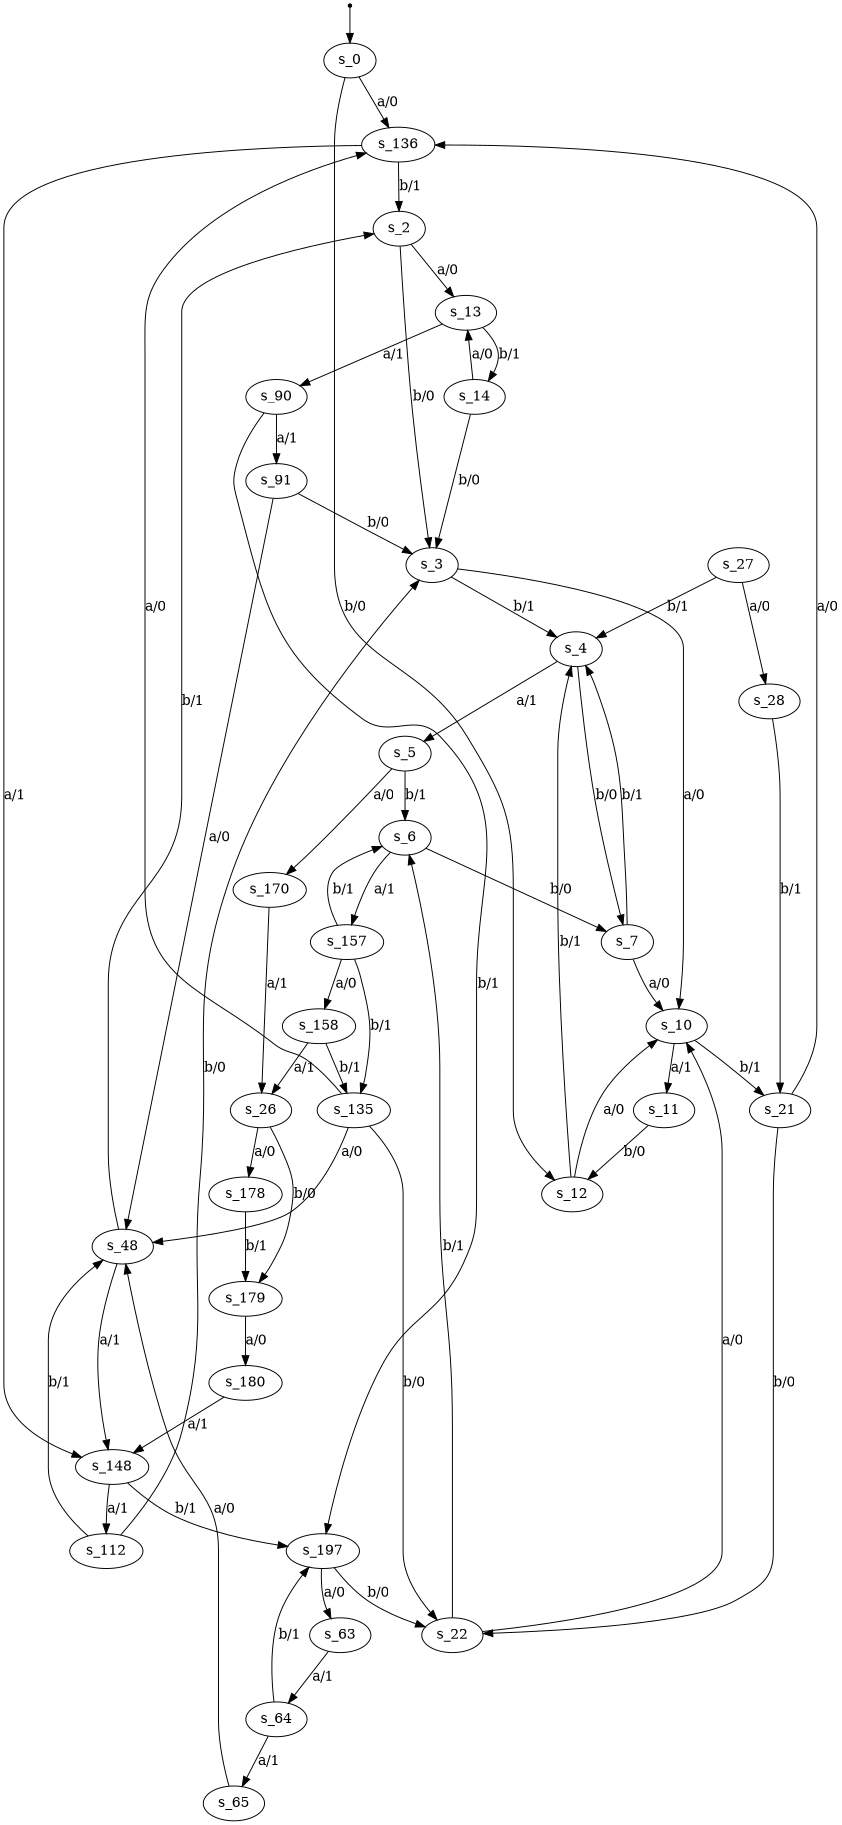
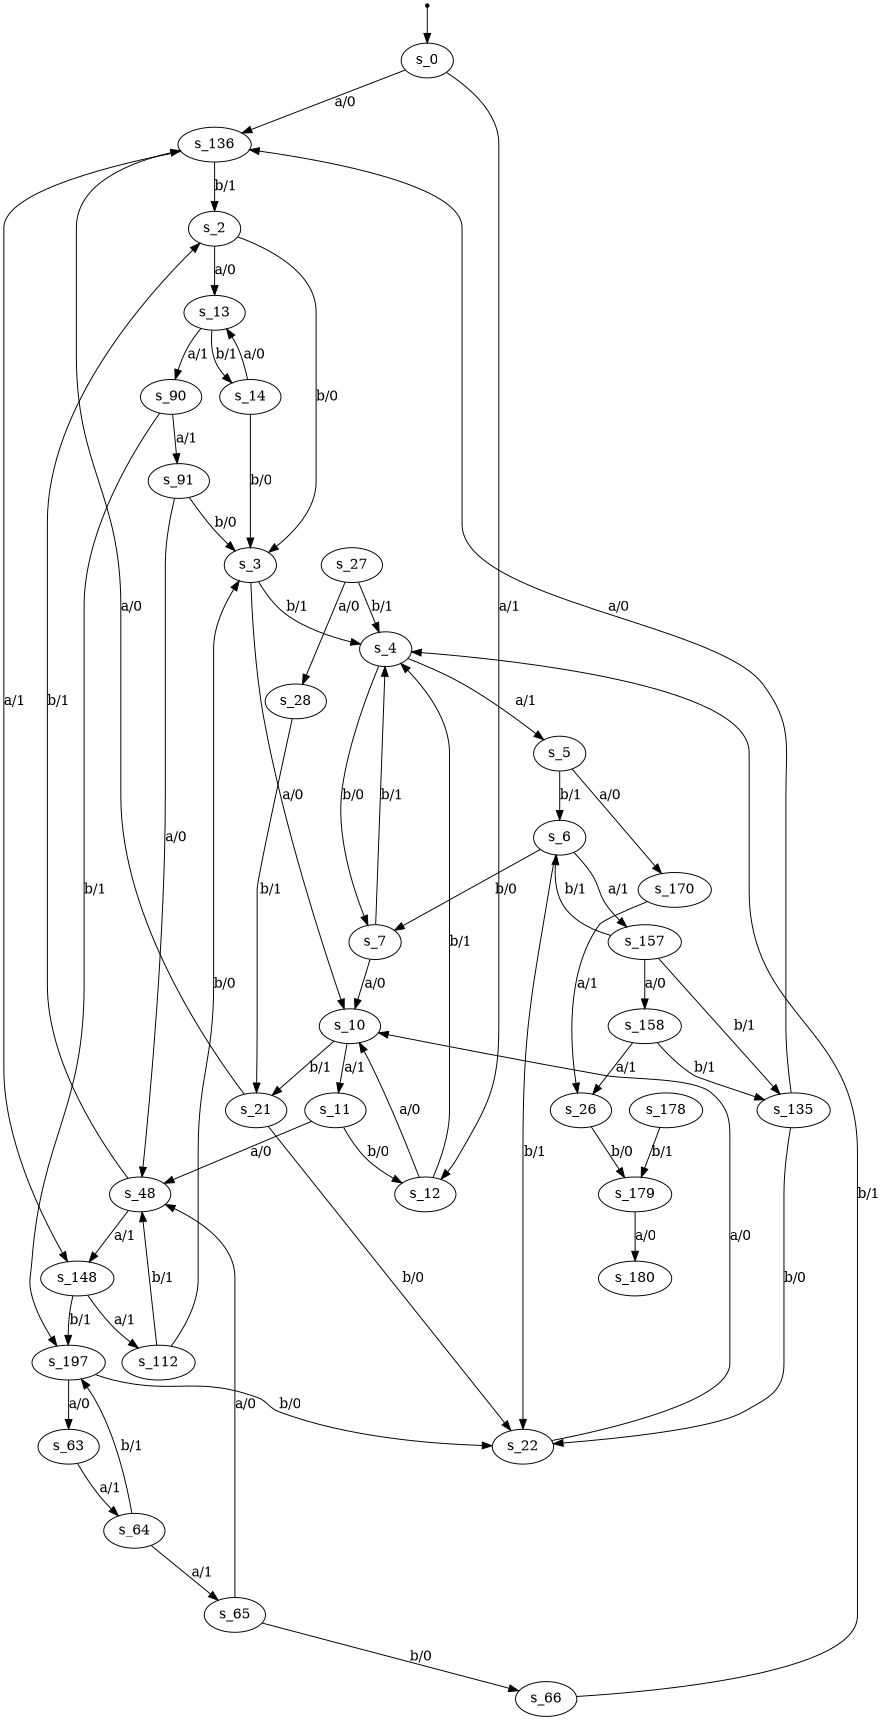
(355, 607) -> (509, 607)
(254, 1148) -> none
(278, 1218) -> (242, 1150)
(441, 1240) -> (523, 1136)
(177, 1426) -> none
none -> (546, 1699)
